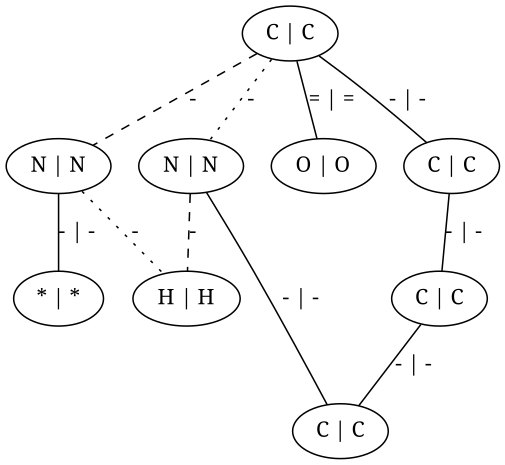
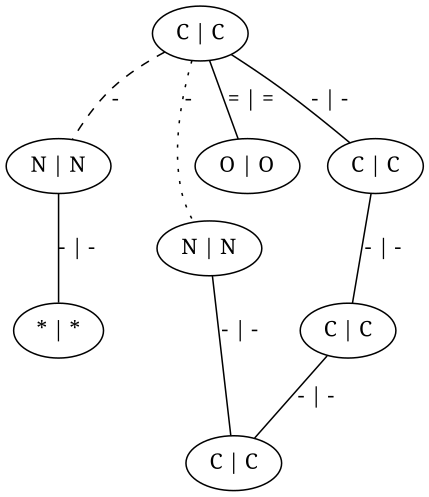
(187, 299) -> none
